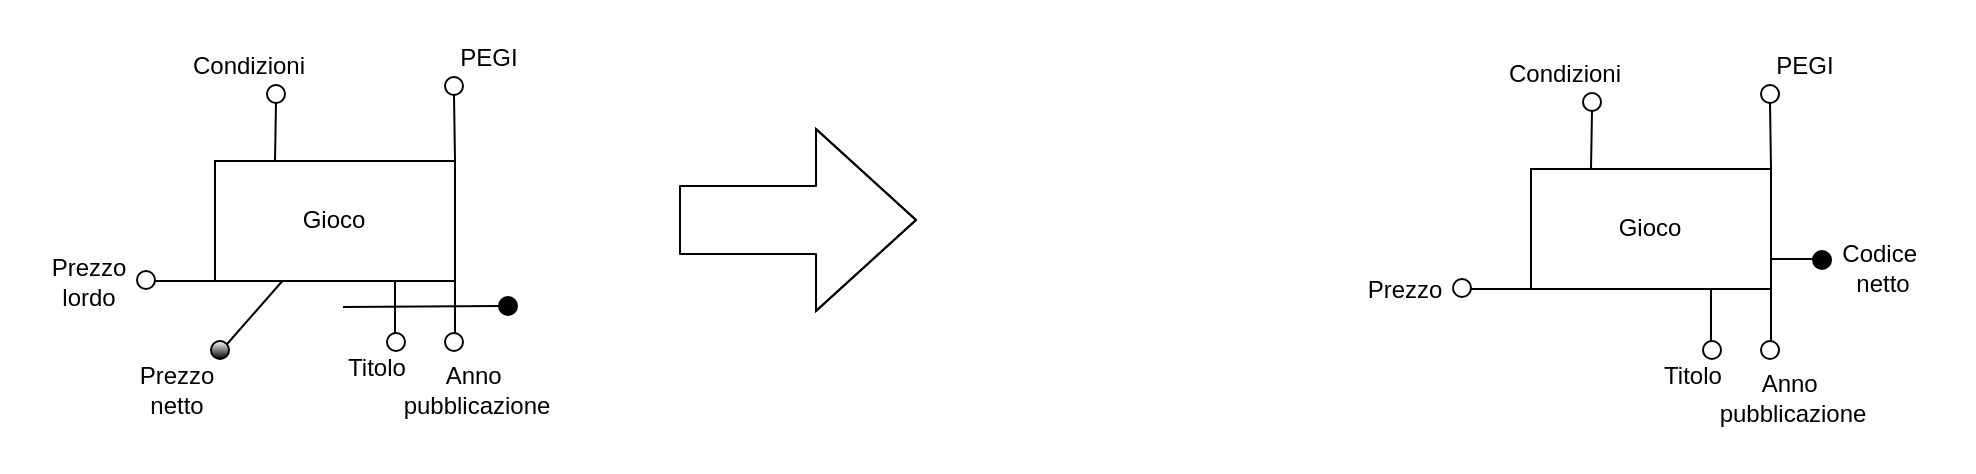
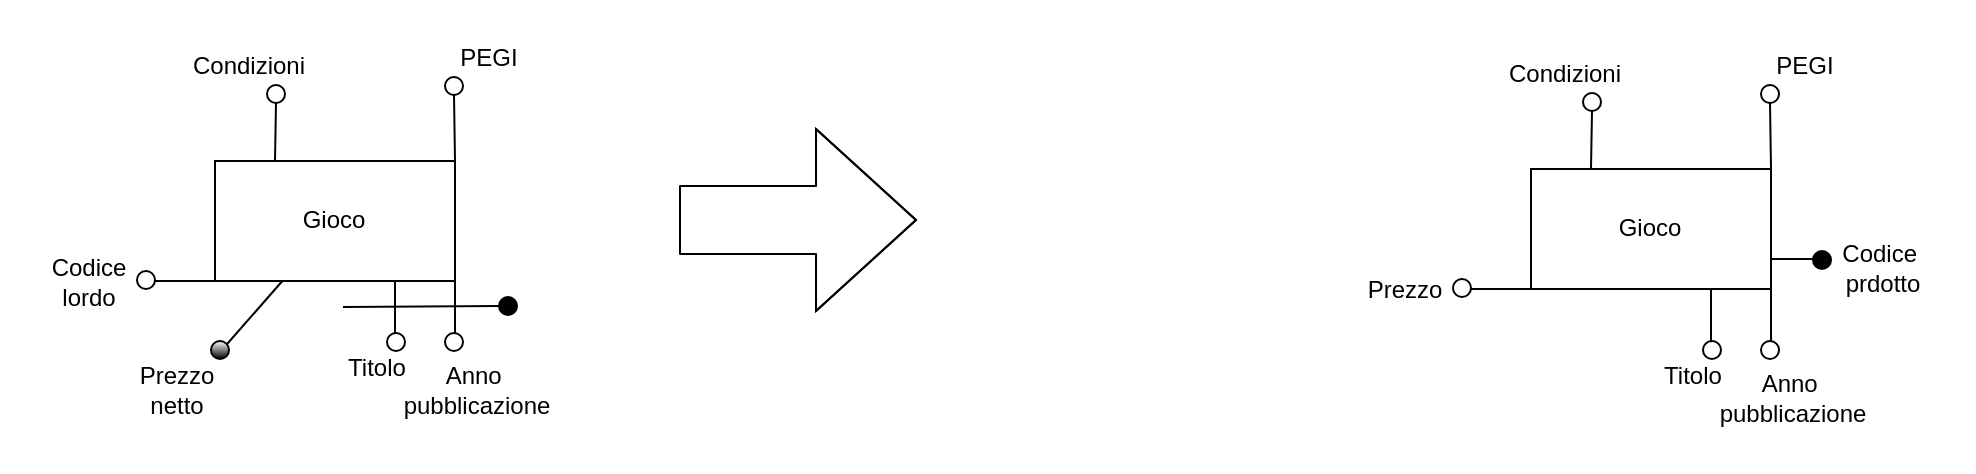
(1884, 269) -> (1884, 269)
(90, 283) -> (90, 283)
